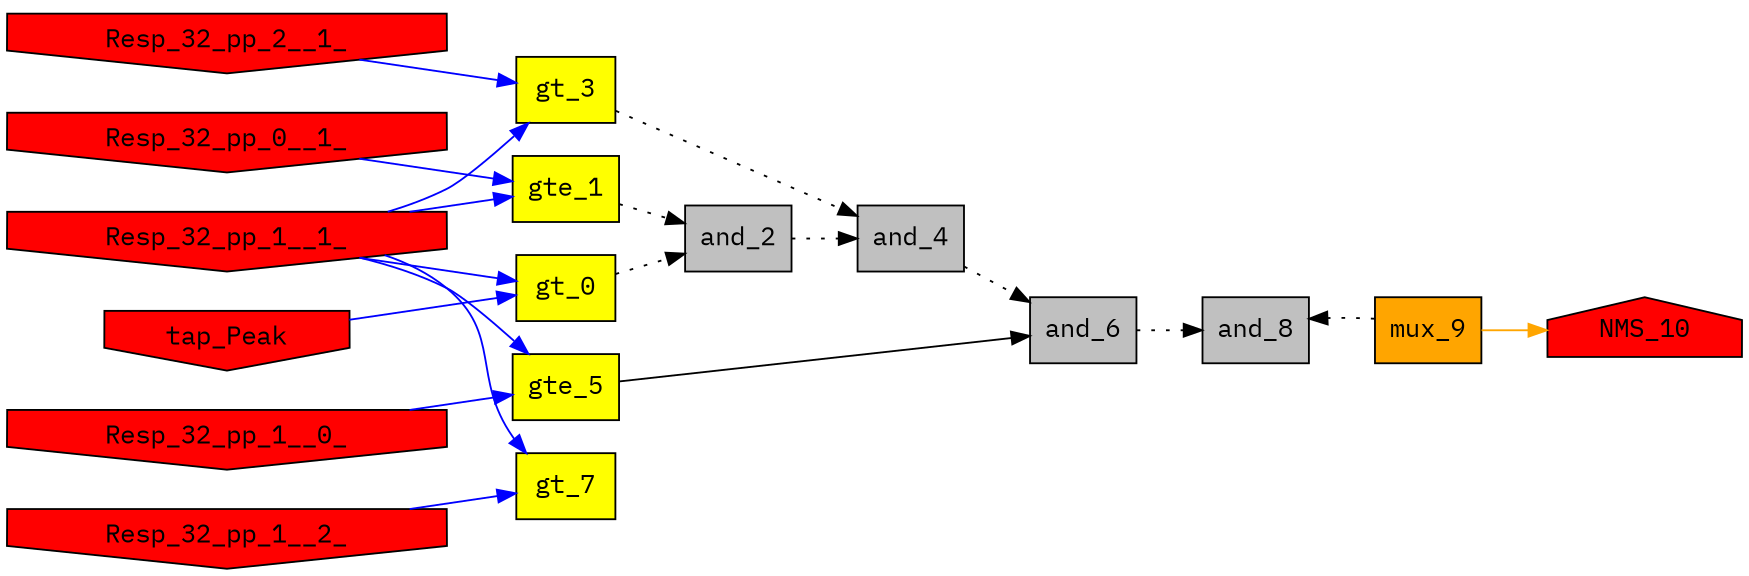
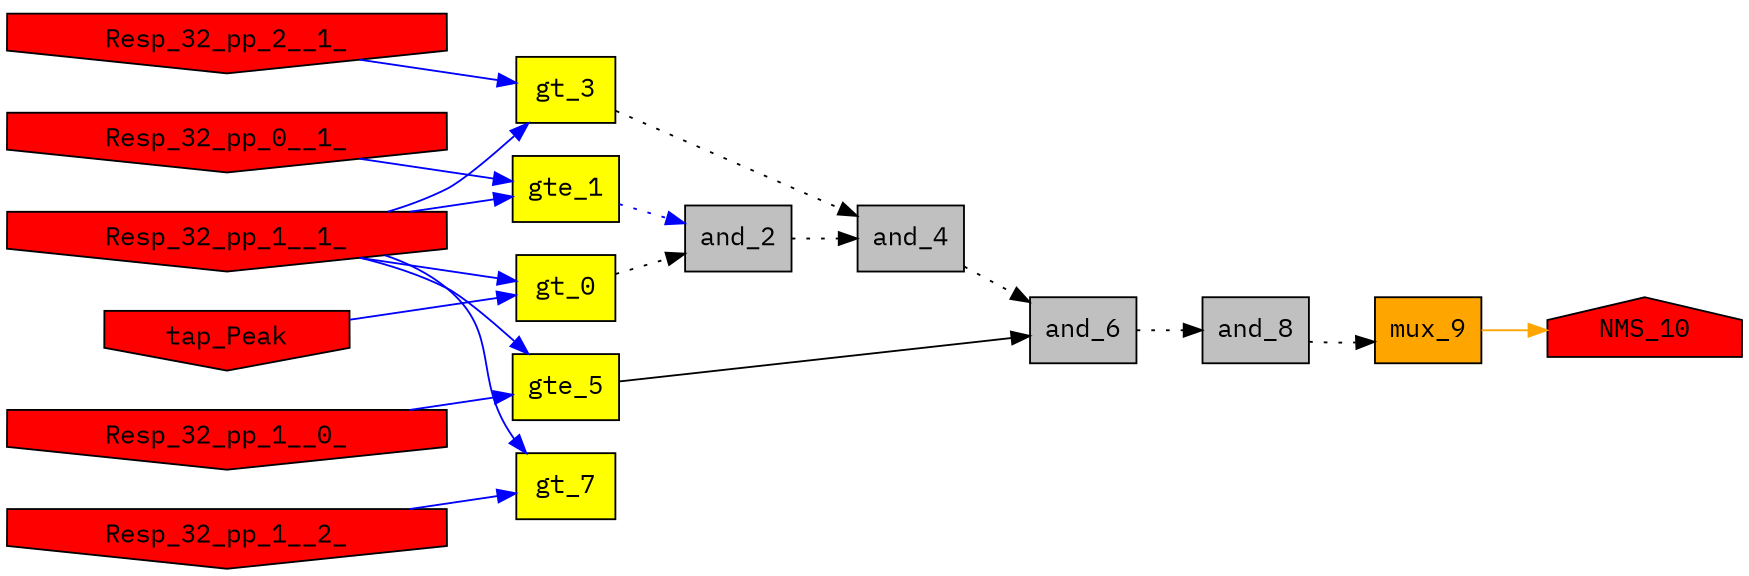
(643, 211) -> (643, 211)
(1351, 318) -> (1332, 343)
